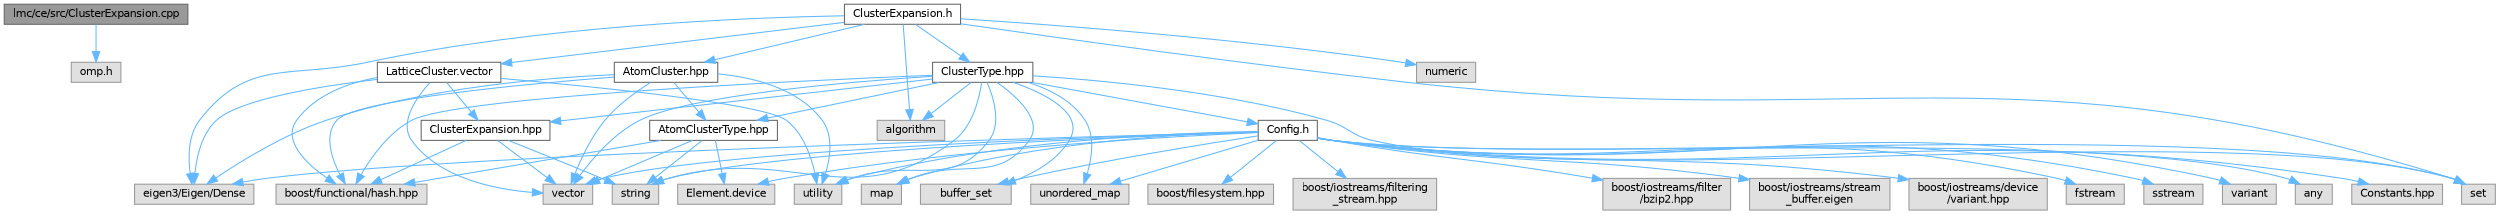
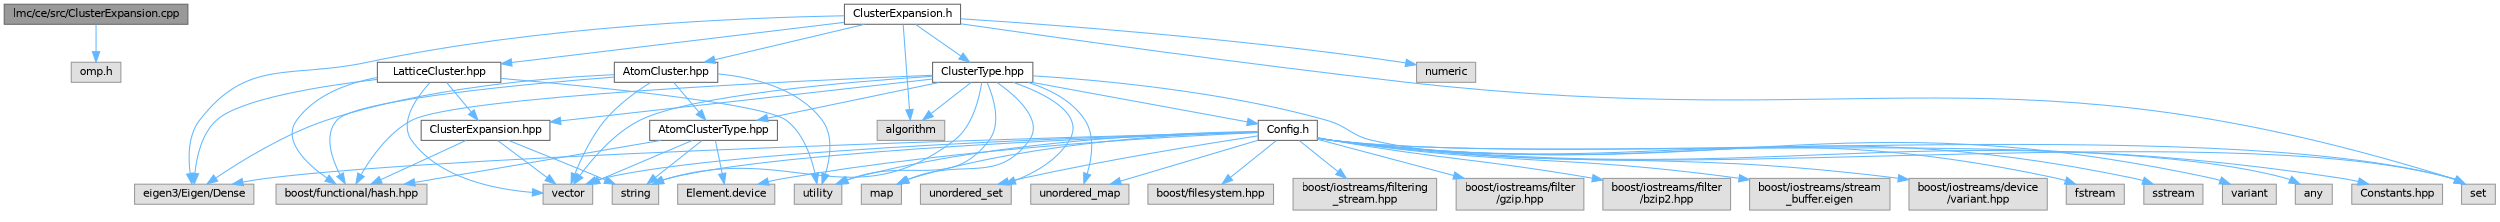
(439, 72) -> (439, 72)
(966, 194) -> (966, 194)
none -> (1520, 194)
